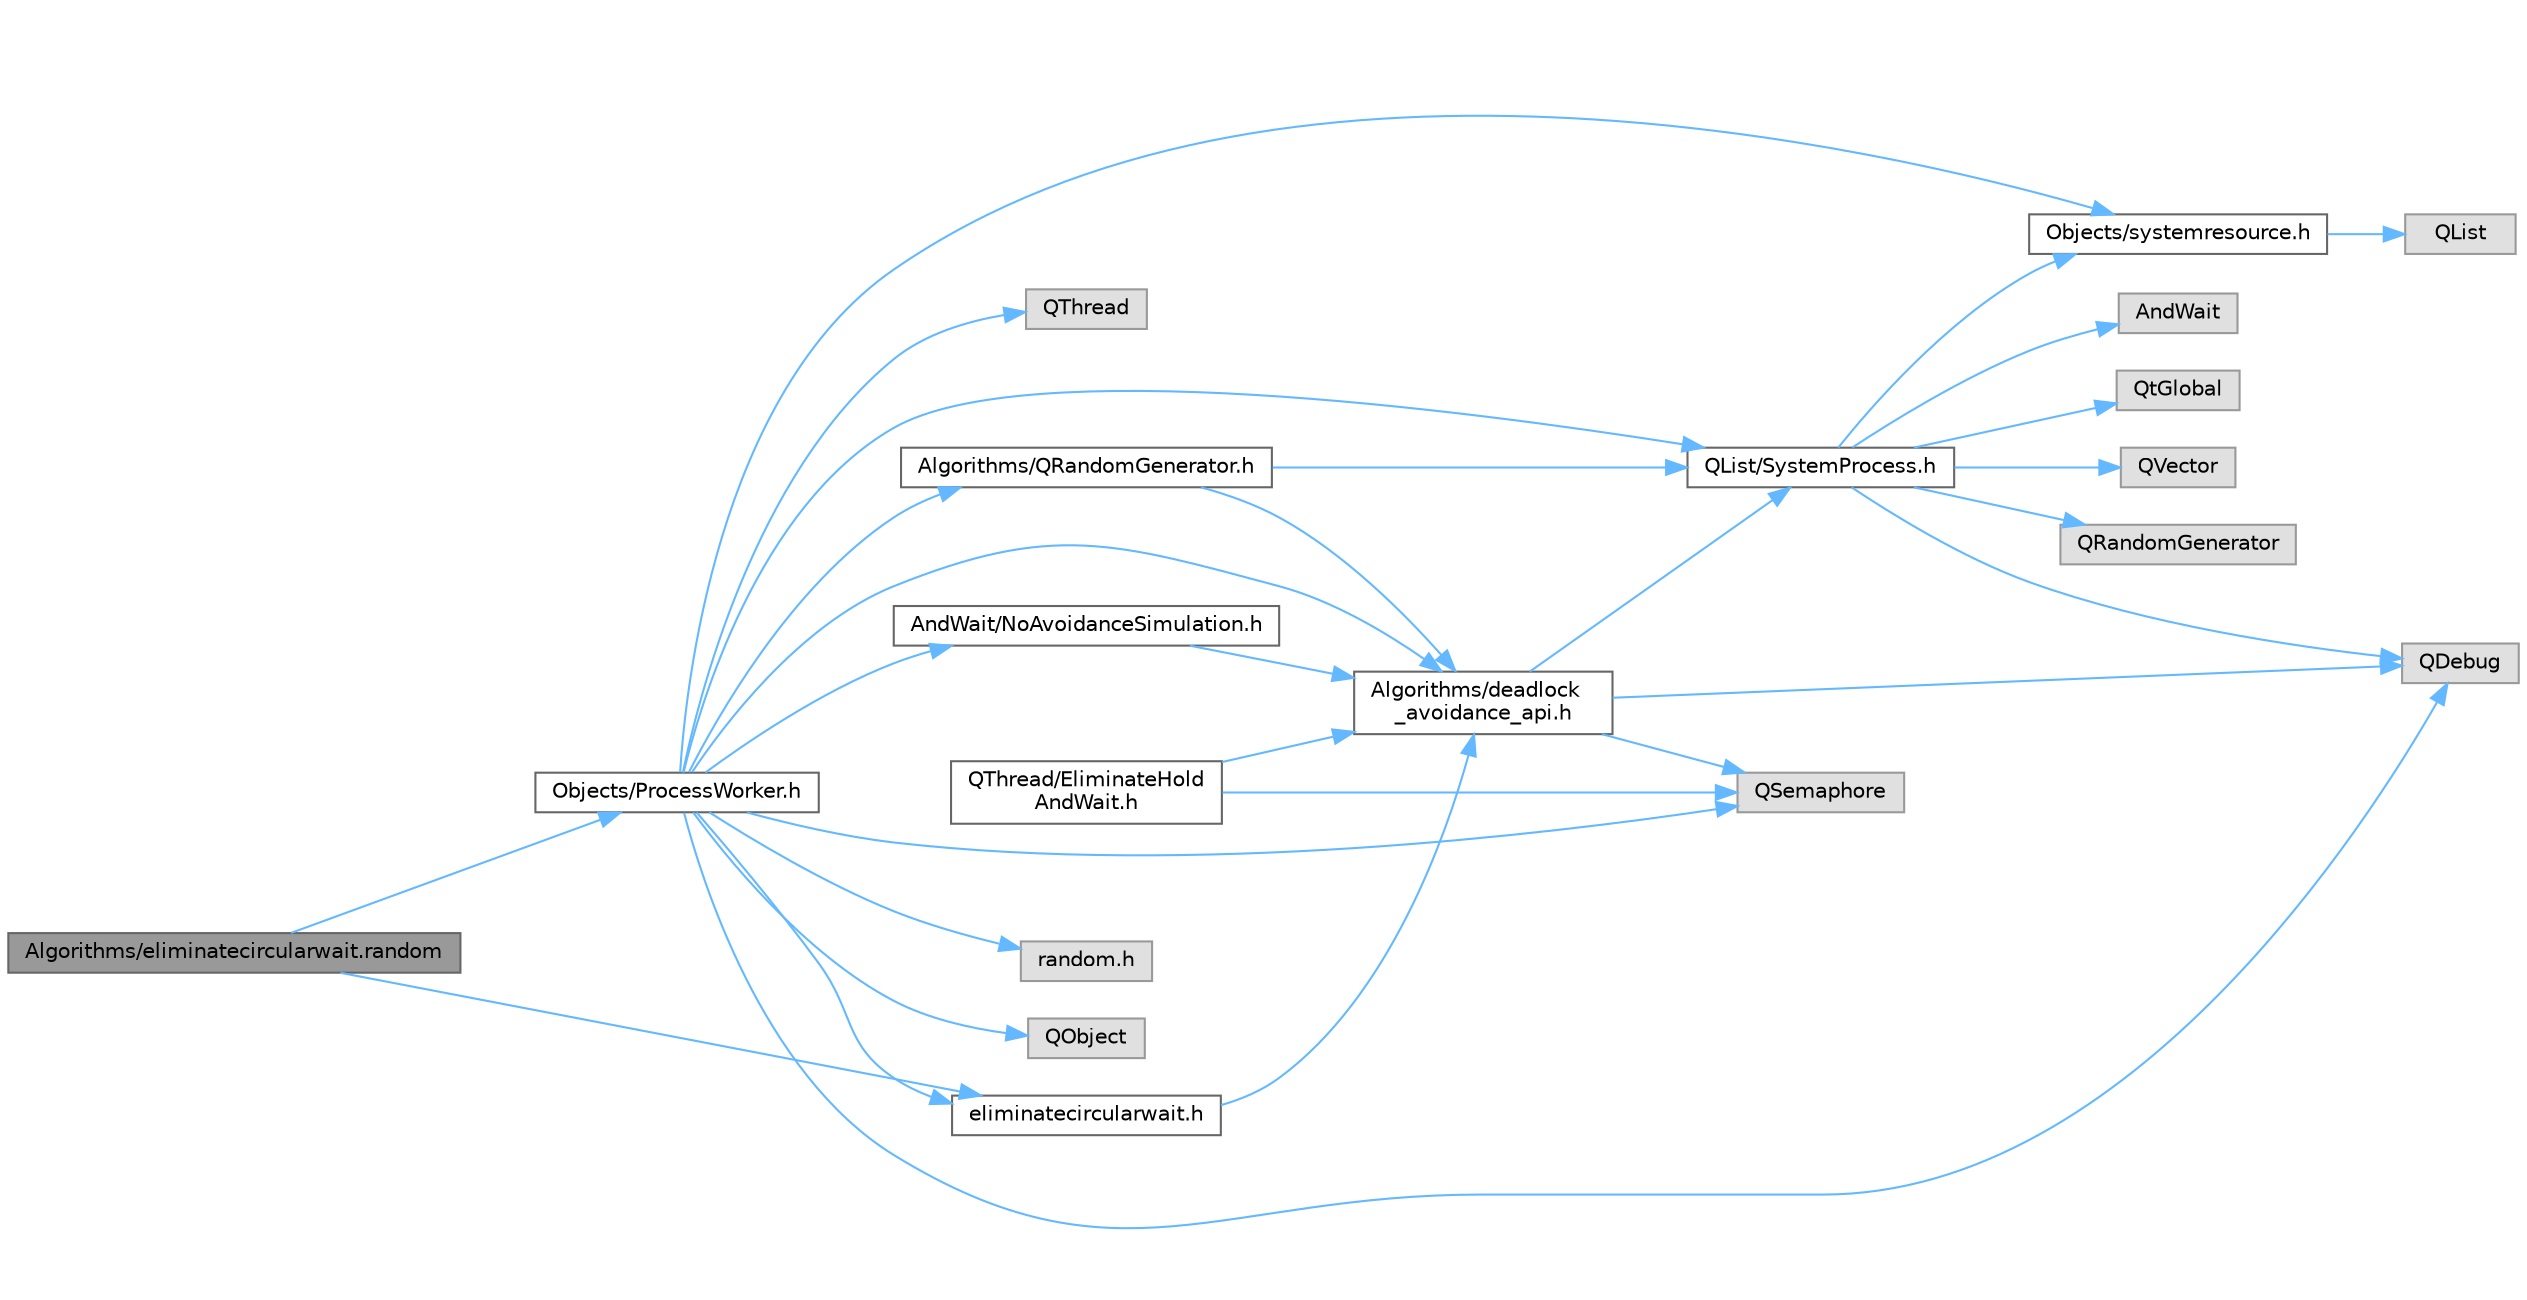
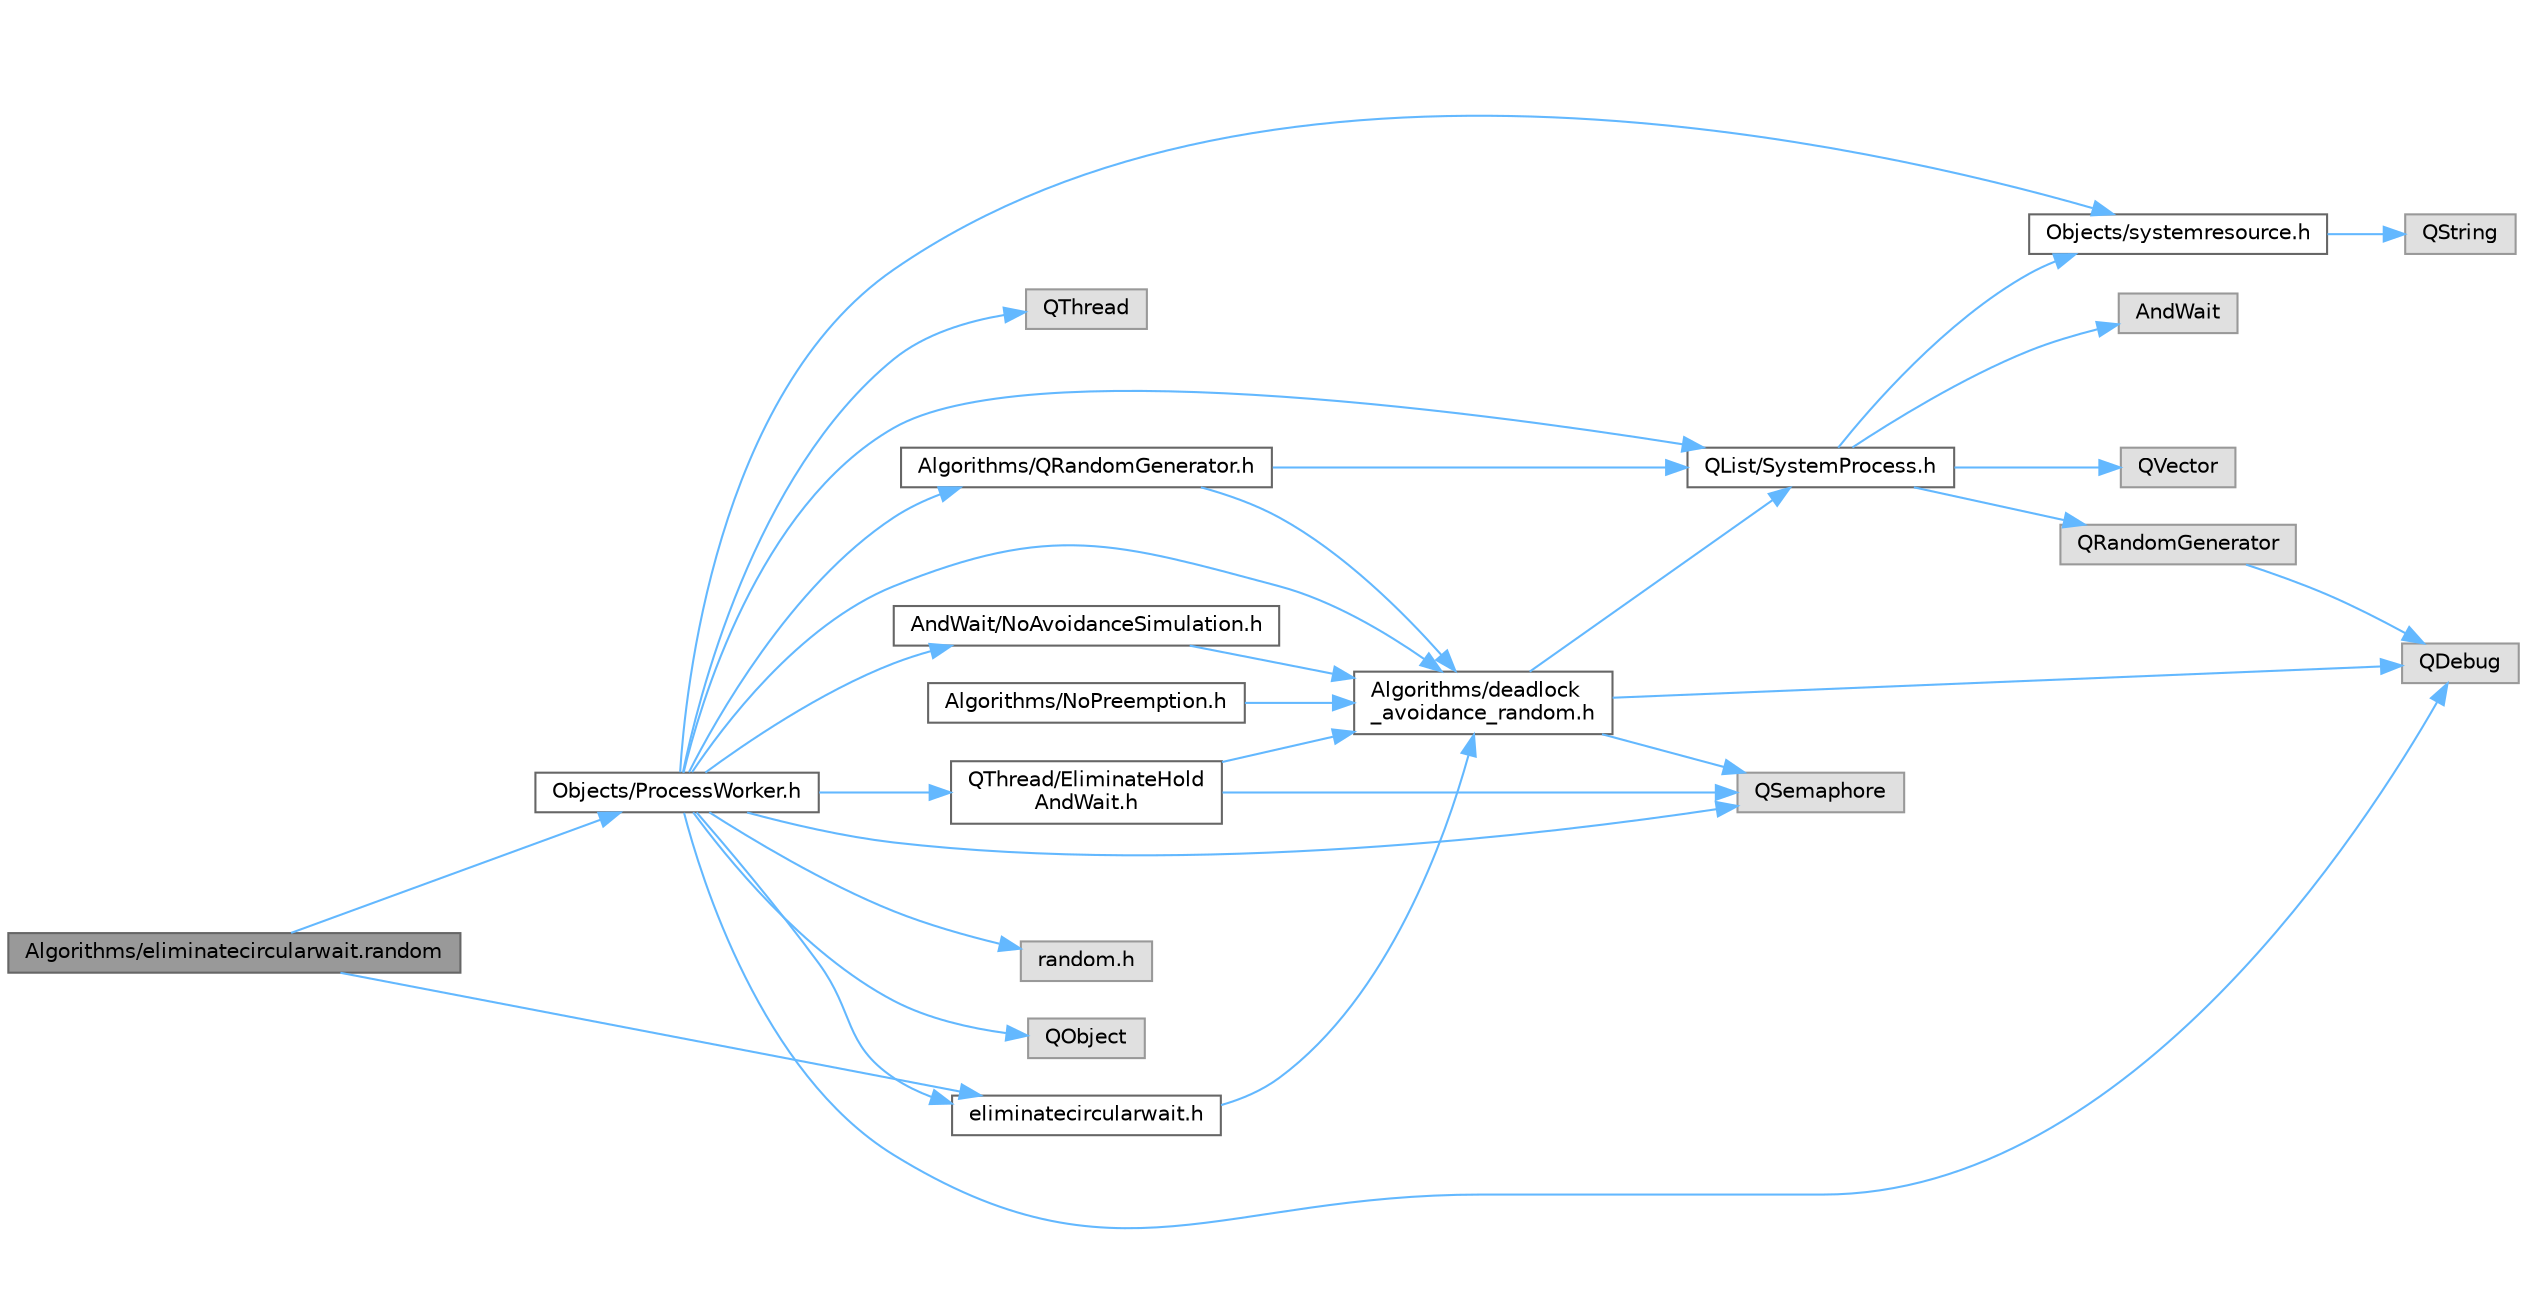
(2460, 234) -> (2460, 234)
(2178, 390) -> none
(2105, 606) -> (2328, 595)
none -> (1086, 703)
(1483, 703) -> (1483, 703)
none -> (874, 792)
